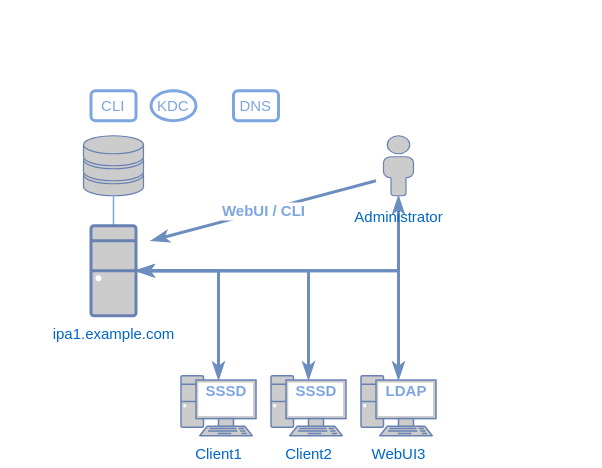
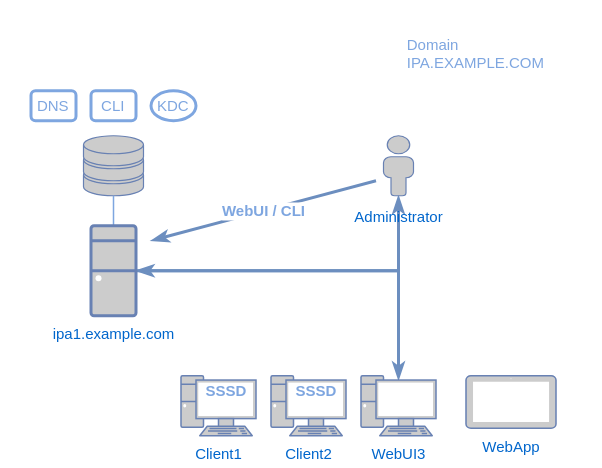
none -> (487, 53)
(256, 106) -> (53, 106)
(218, 320) -> none
(308, 320) -> none
(406, 391) -> none
none -> (511, 402)
